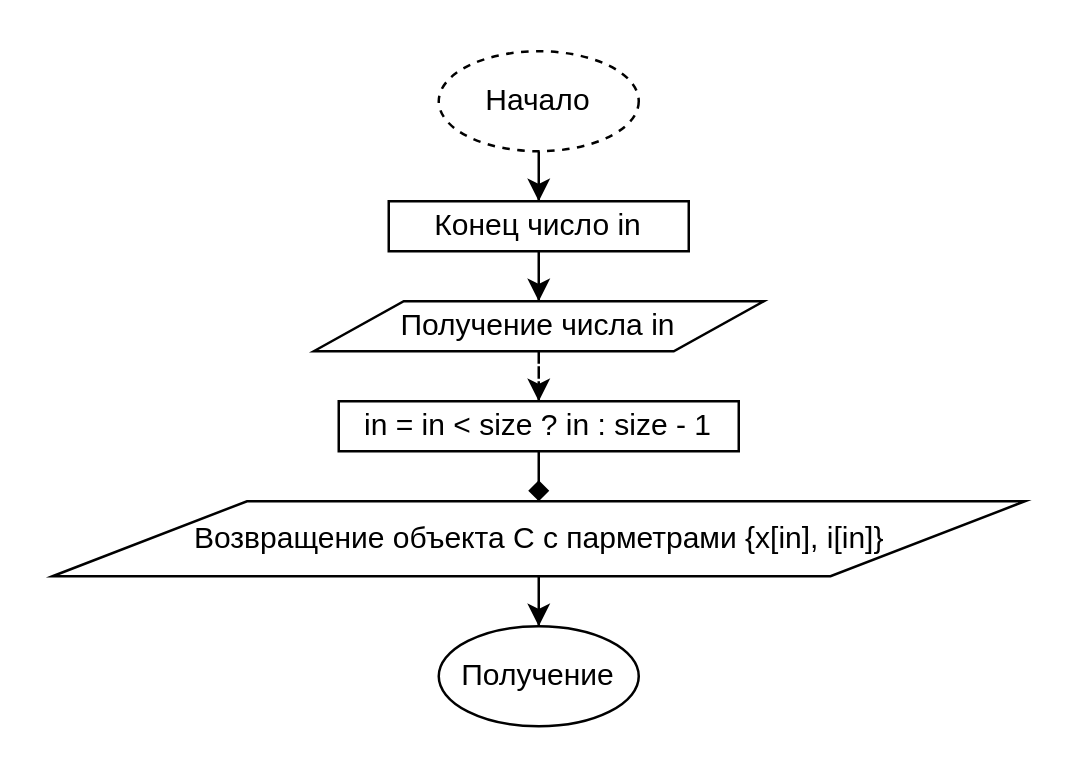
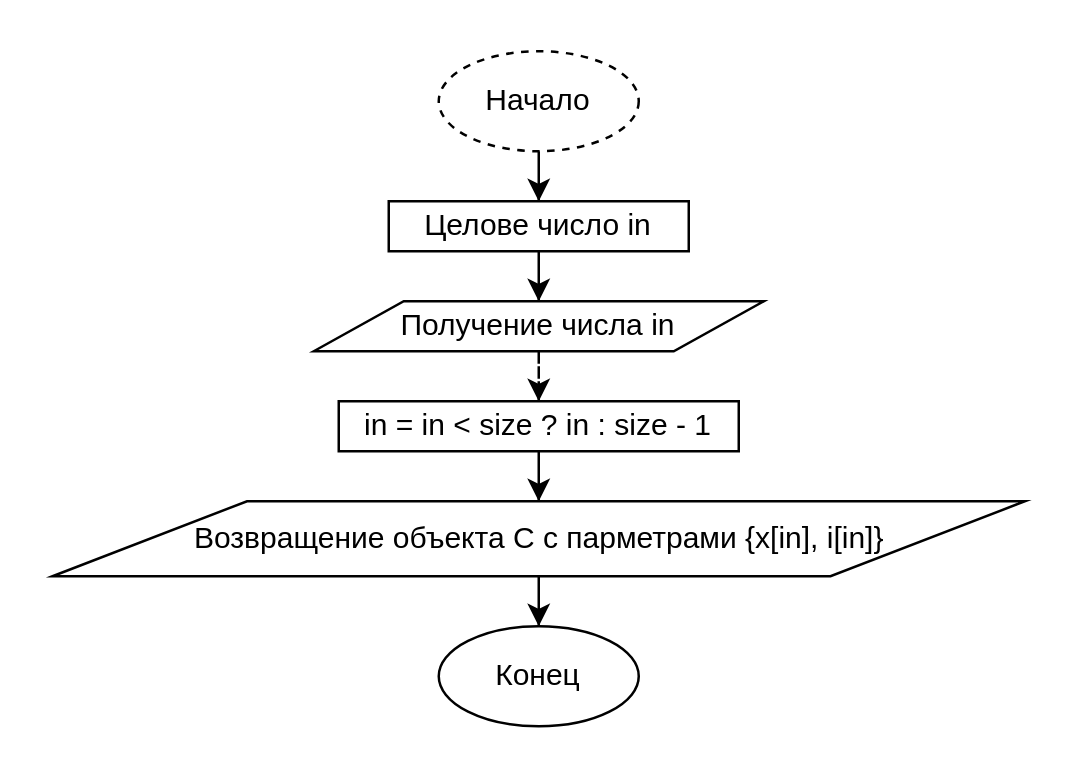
(539, 226) -> (539, 226)
(539, 481) -> (539, 482)
(539, 676) -> (539, 676)
